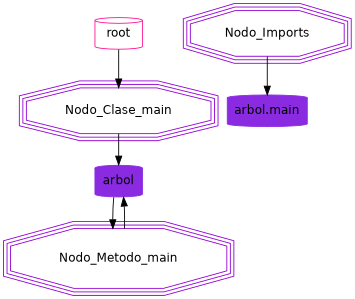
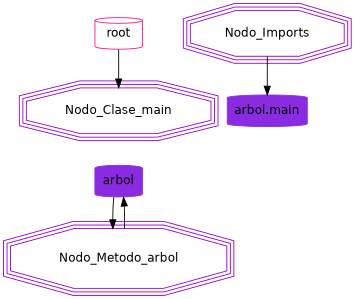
(119, 145) -> none
(119, 258) -> (119, 258)
